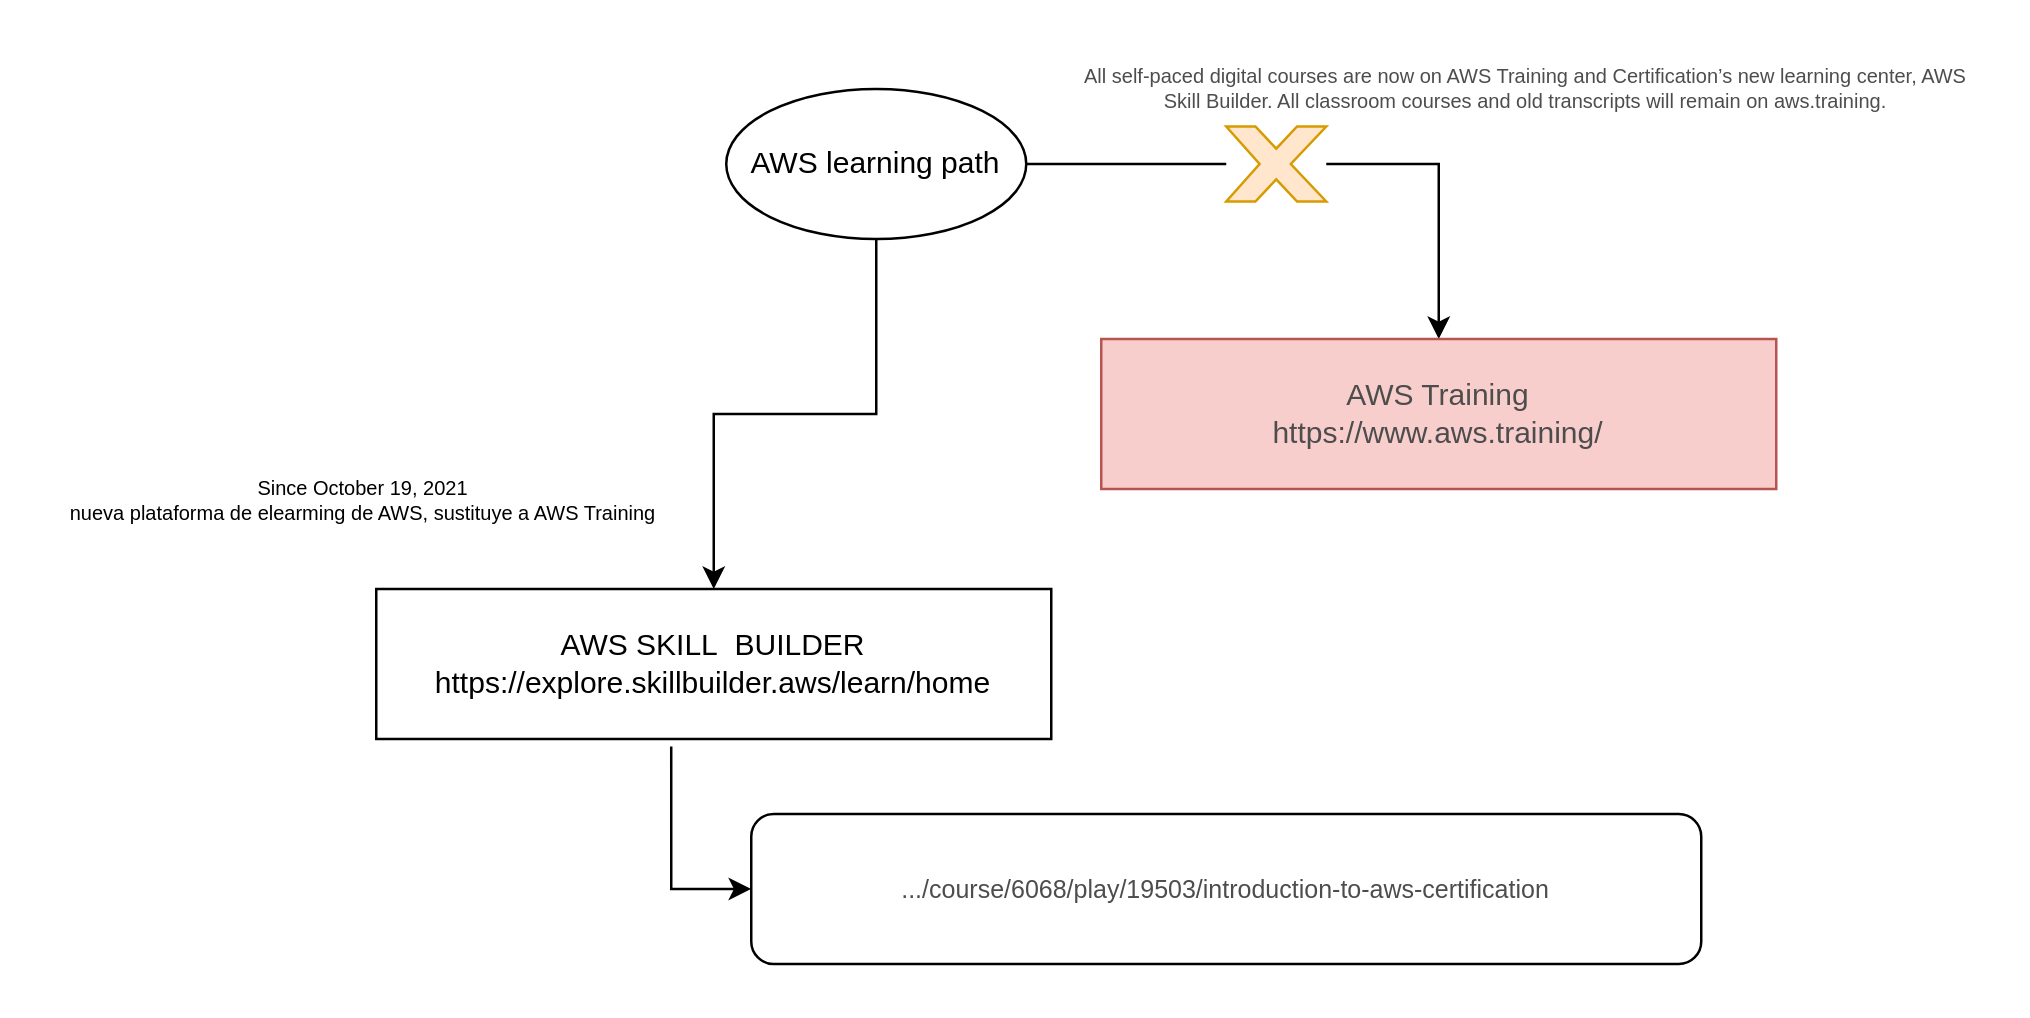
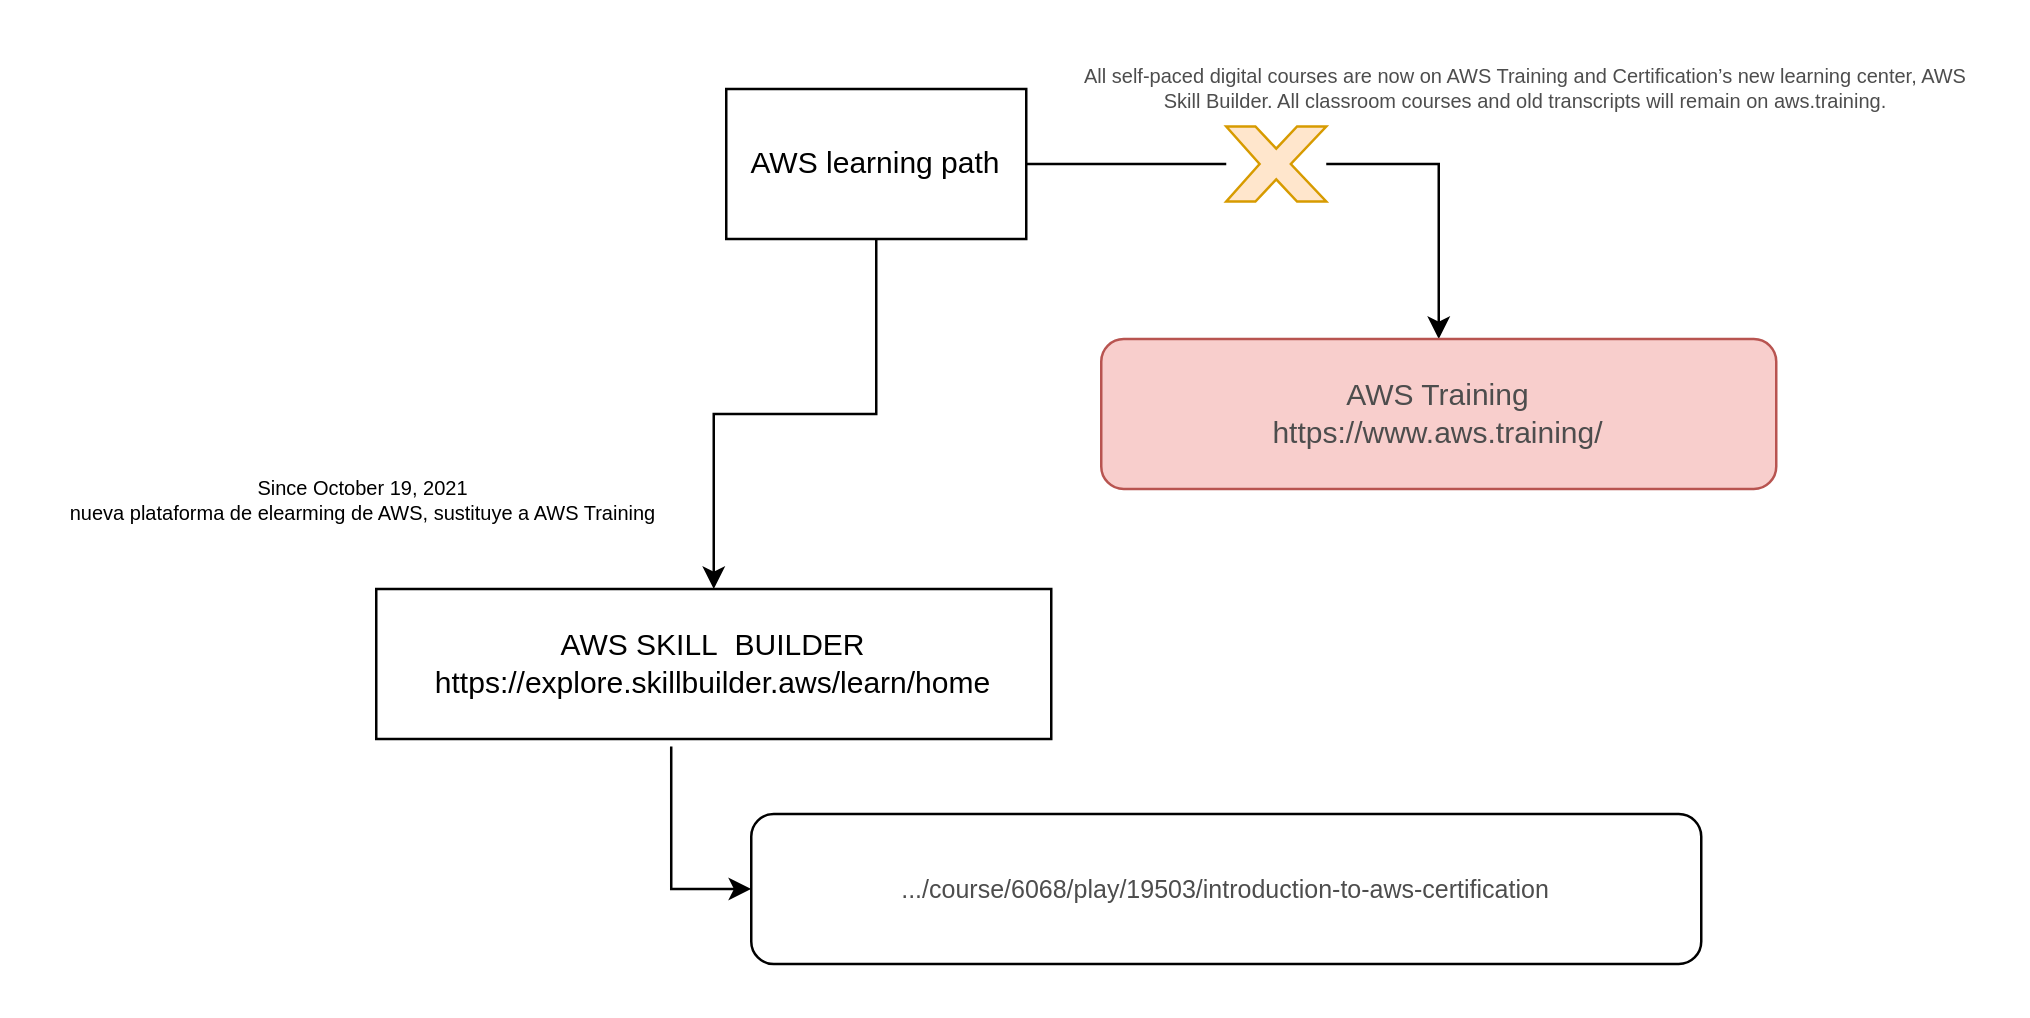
(876, 164) -> (876, 164)
(1439, 414) -> (1439, 414)
